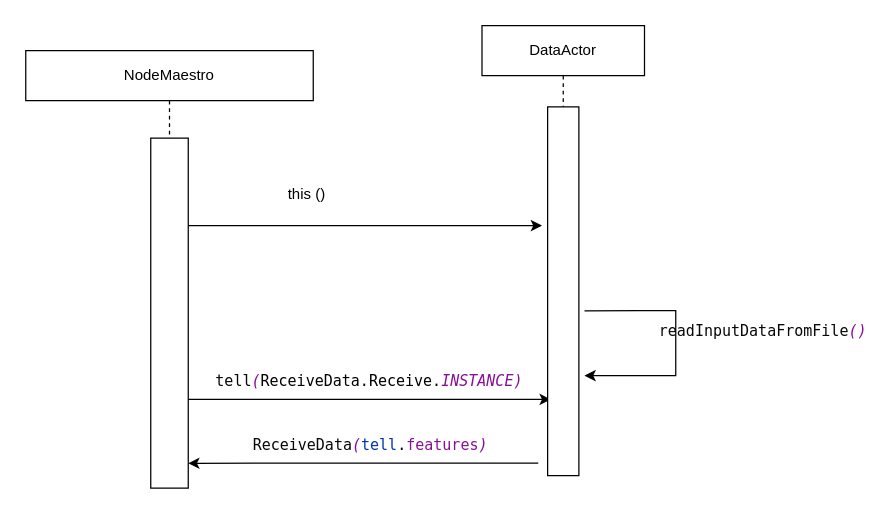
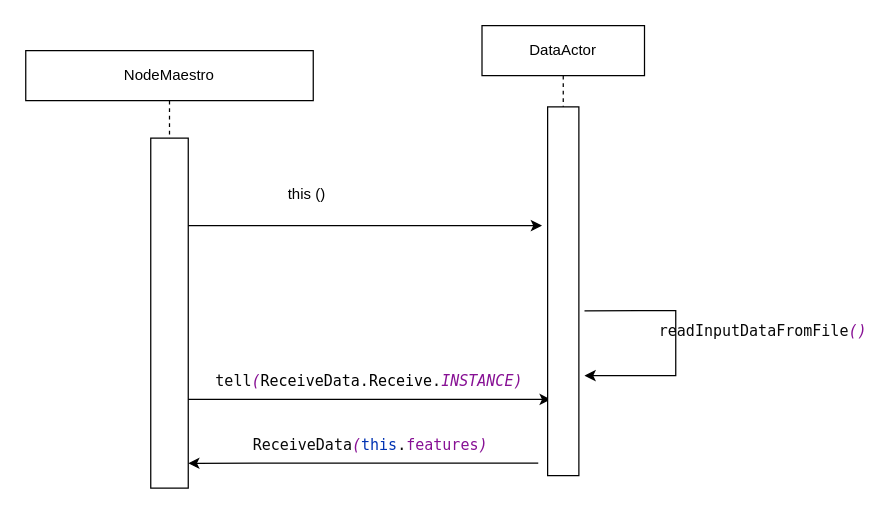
(355, 431) -> (356, 431)
